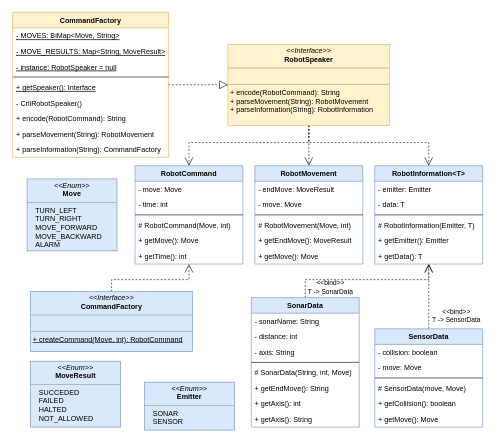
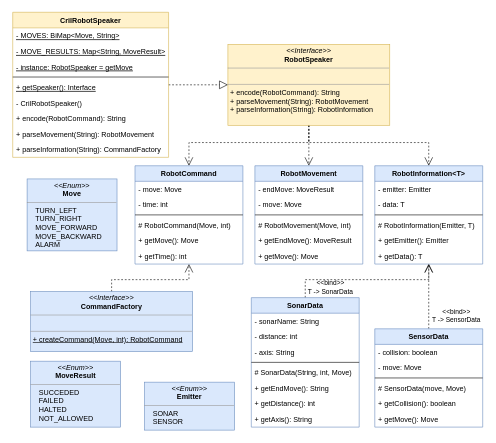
(90, 20) -> (90, 20)
(71, 67) -> (79, 67)
(282, 404) -> (290, 404)
